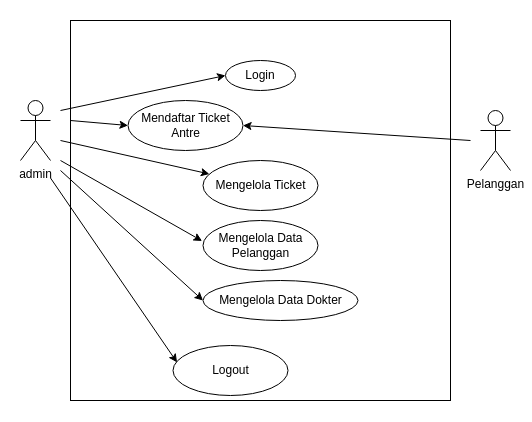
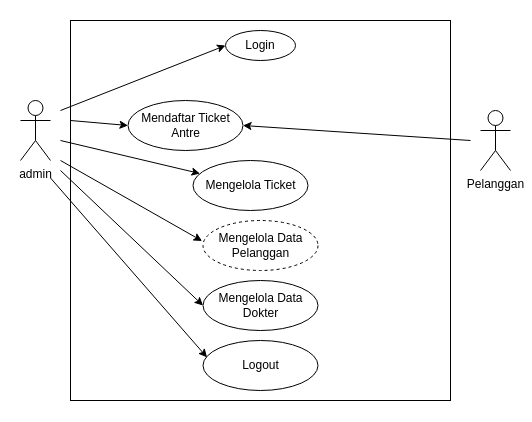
(261, 76) -> (261, 46)
(261, 186) -> (251, 186)
(261, 246) -> (261, 246)
(281, 301) -> (261, 306)
(231, 371) -> (261, 366)
